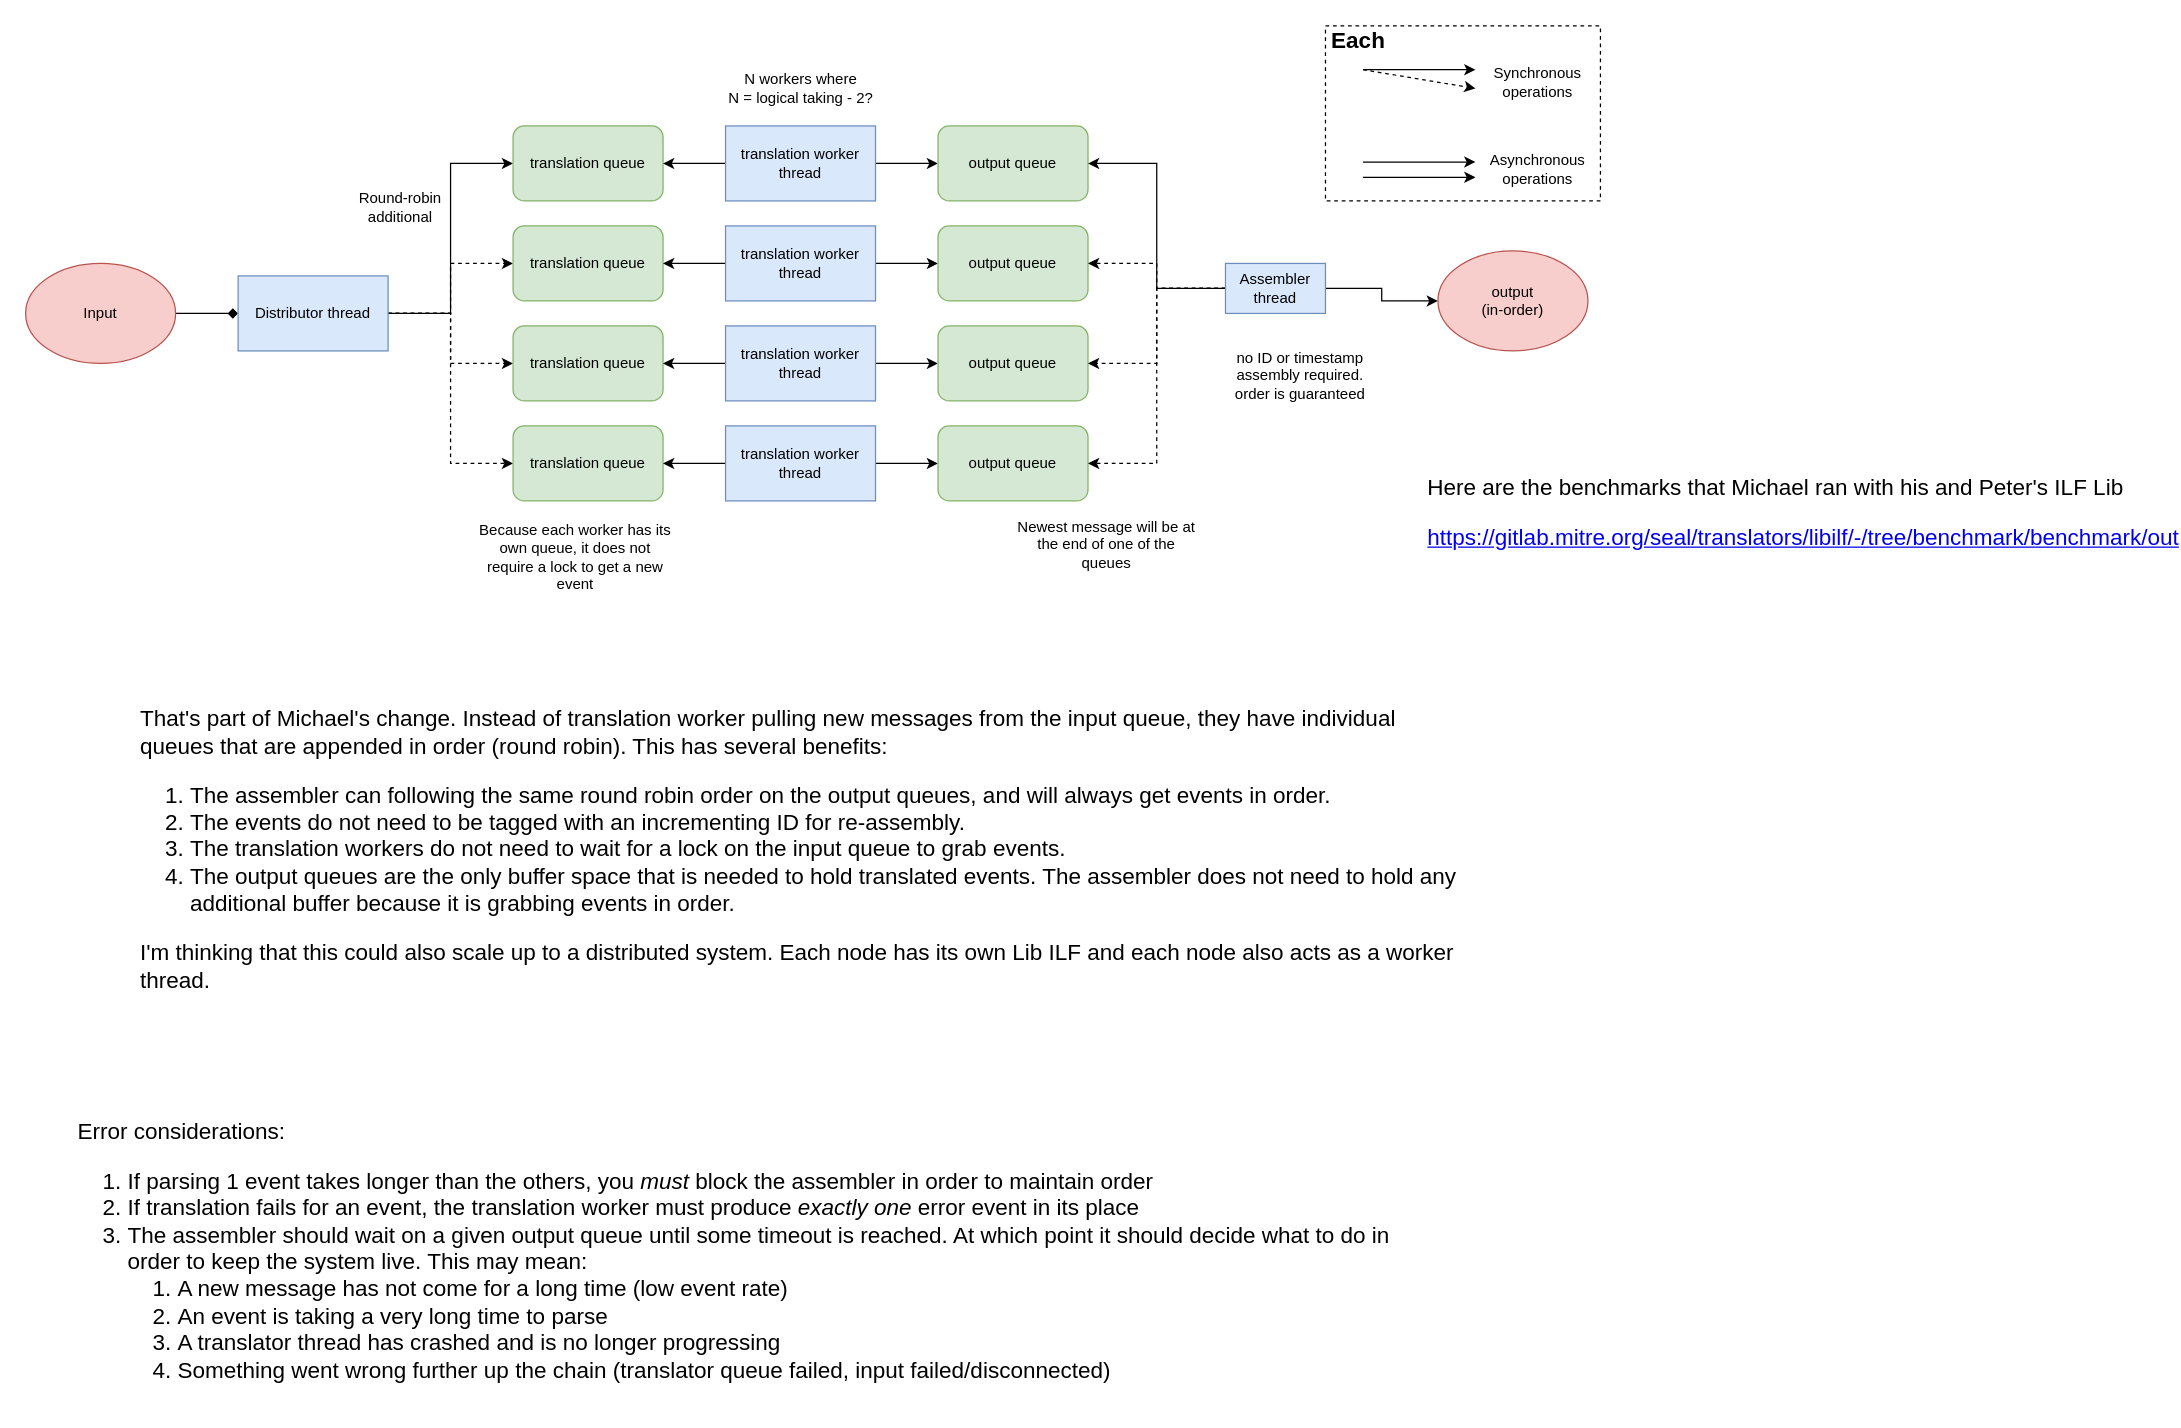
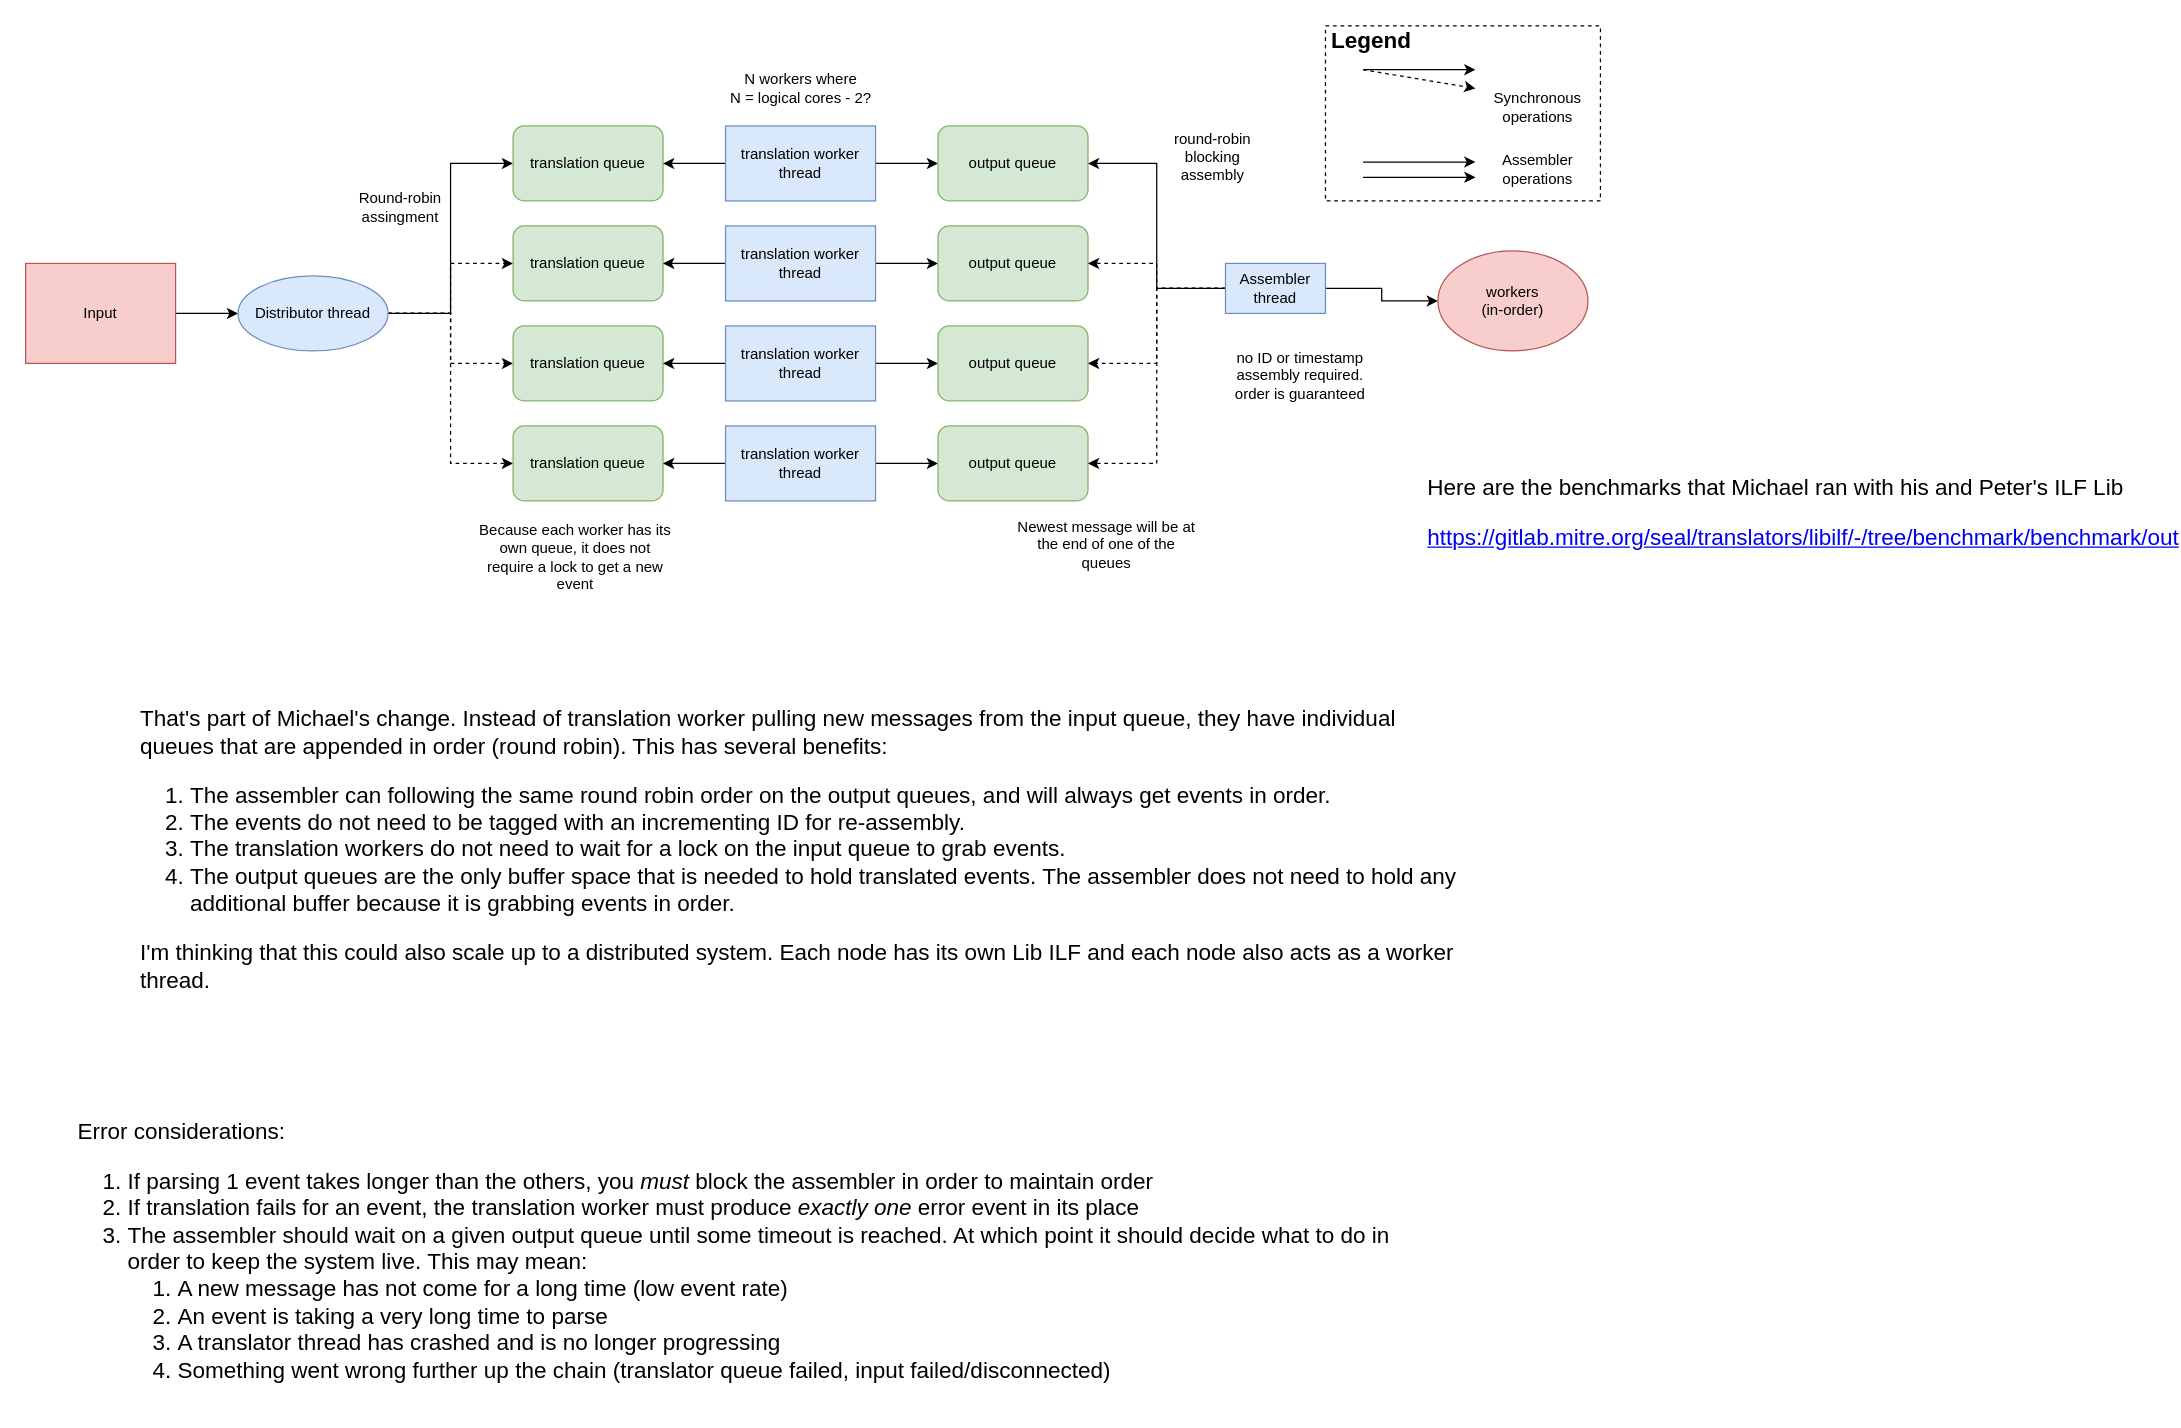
(1349, 22) -> (1357, 22)
(1538, 82) -> (1538, 107)
(801, 88) -> (801, 88)
none -> (1213, 157)
(1538, 169) -> (1538, 169)
(401, 207) -> (401, 207)
(1513, 301) -> (1513, 301)
(101, 313) -> (101, 313)
(227, 313) -> (228, 313)
(313, 313) -> (313, 313)
